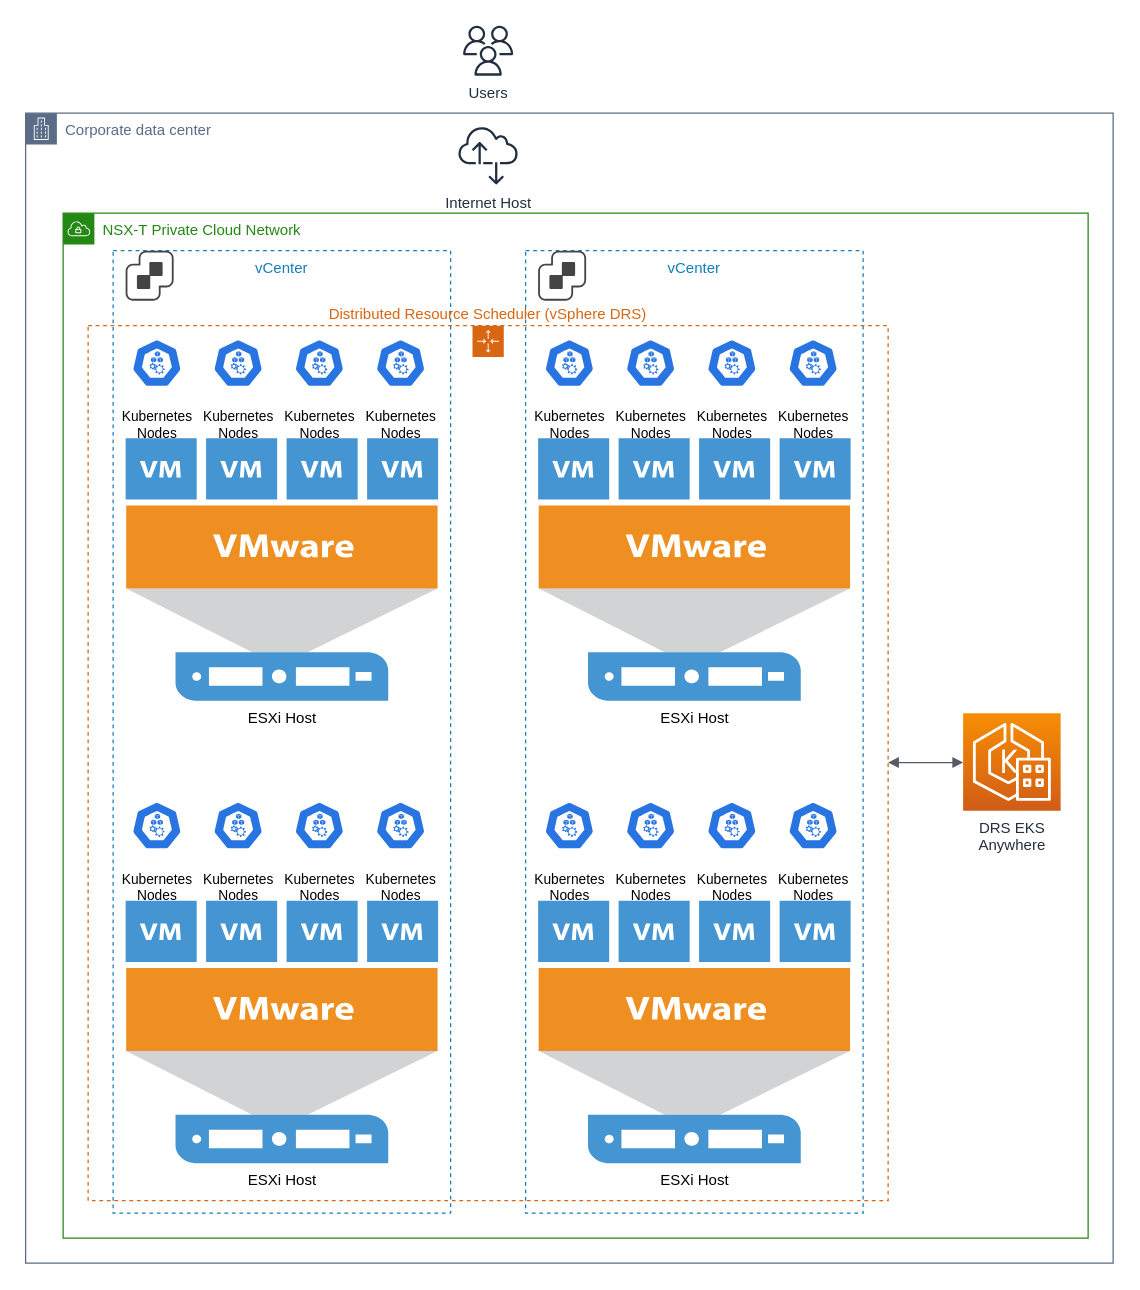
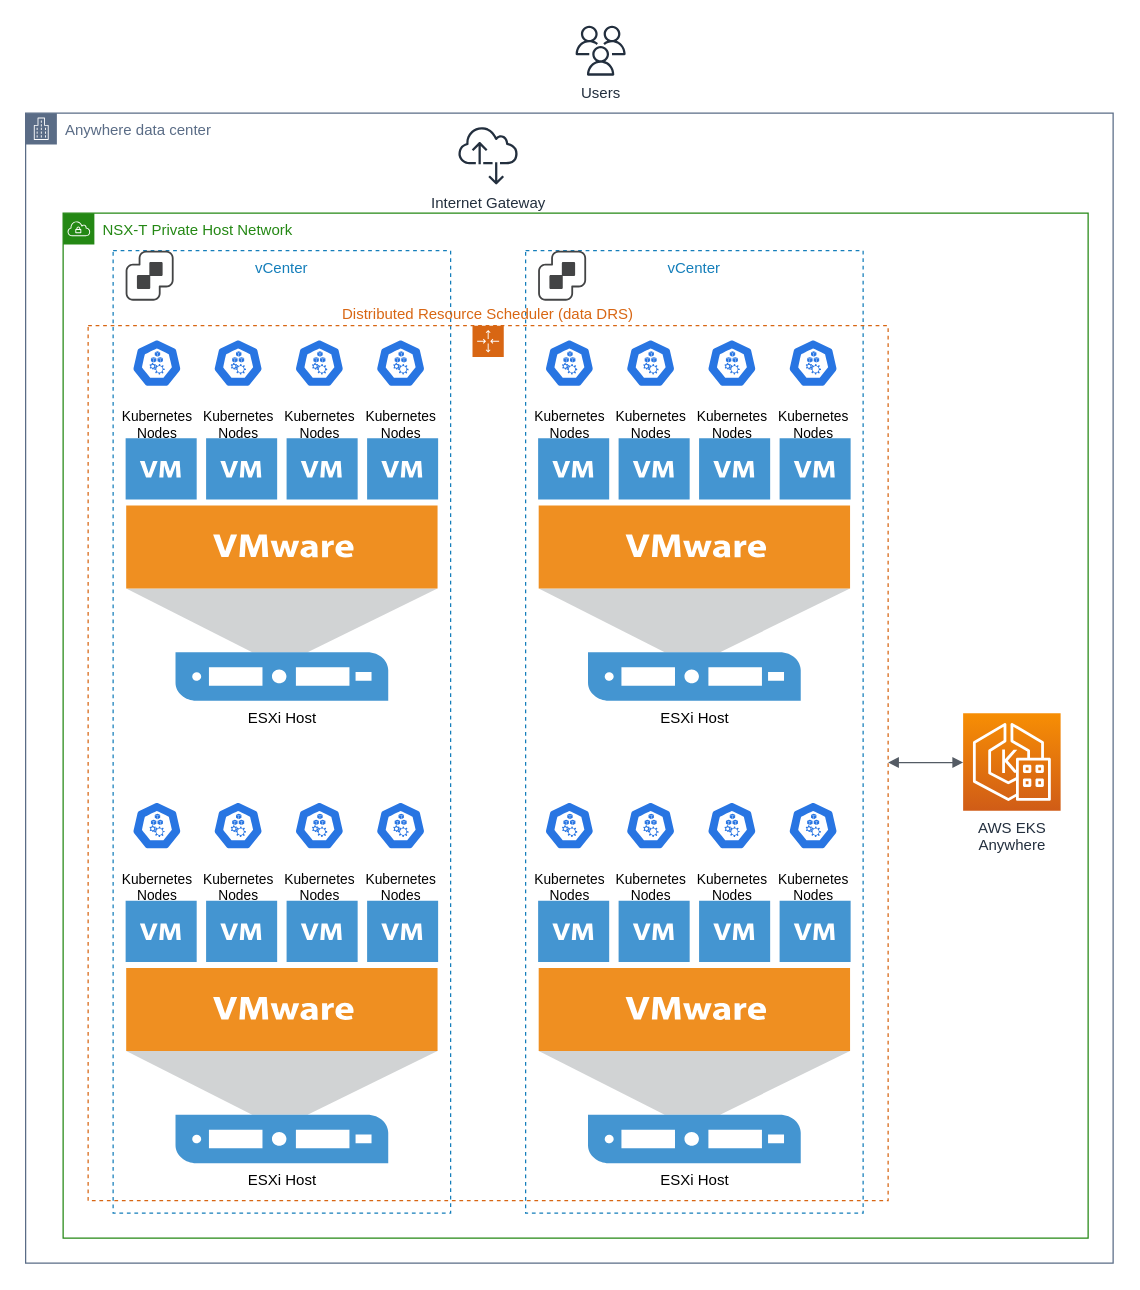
(488, 51) -> (601, 51)
(150, 131) -> (146, 131)
(489, 203) -> (489, 203)
(207, 231) -> (205, 231)
(488, 313) -> (488, 313)
(1013, 837) -> (1013, 837)
